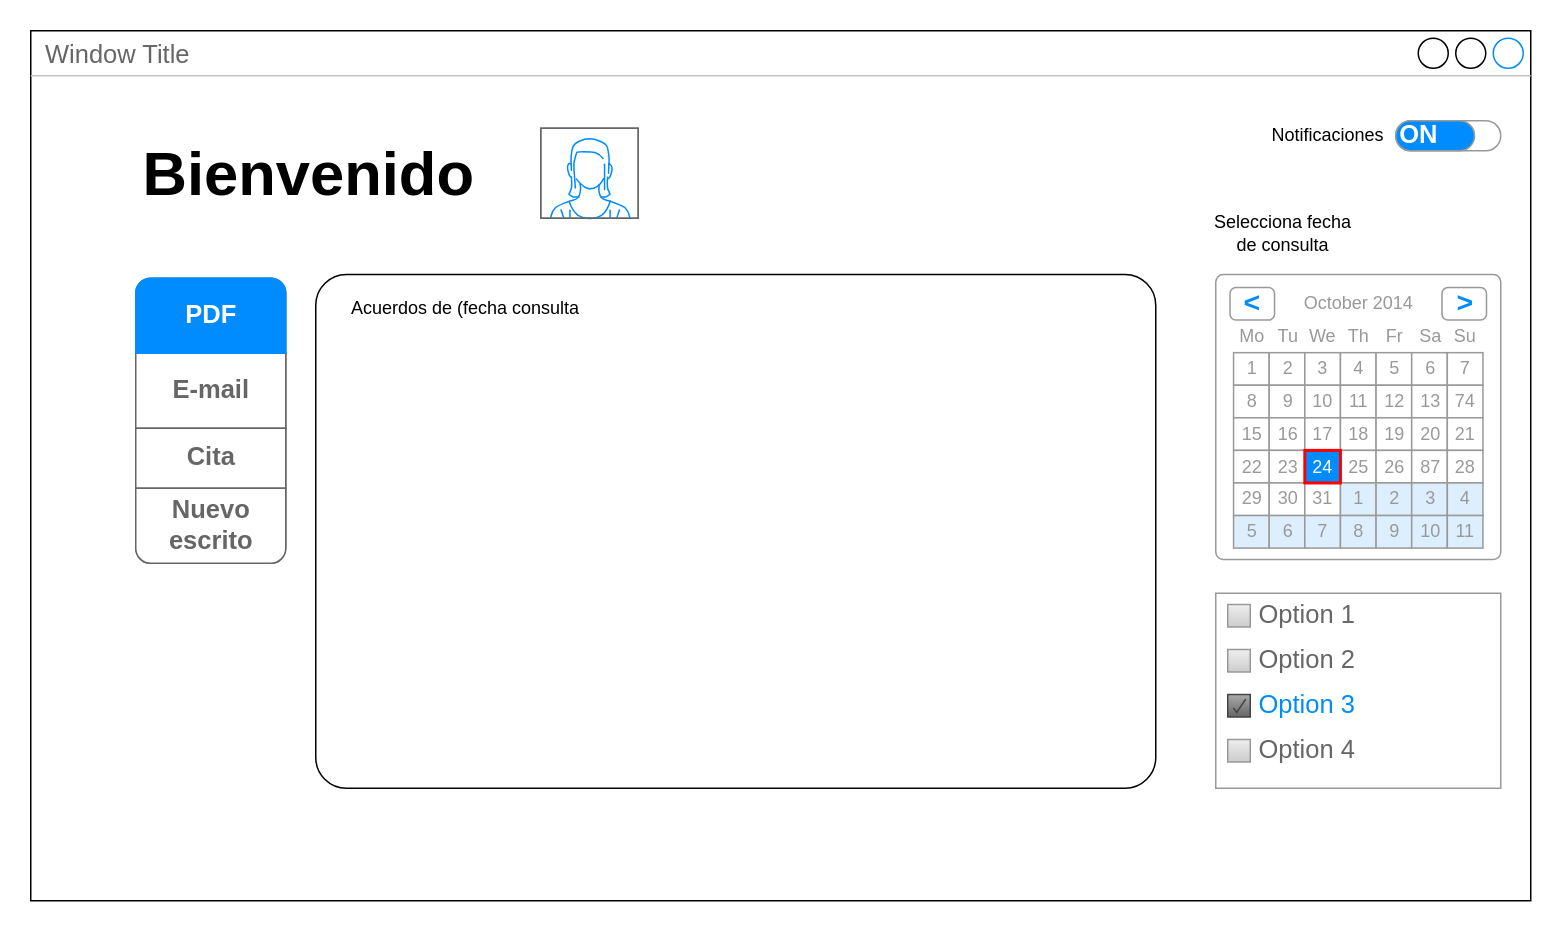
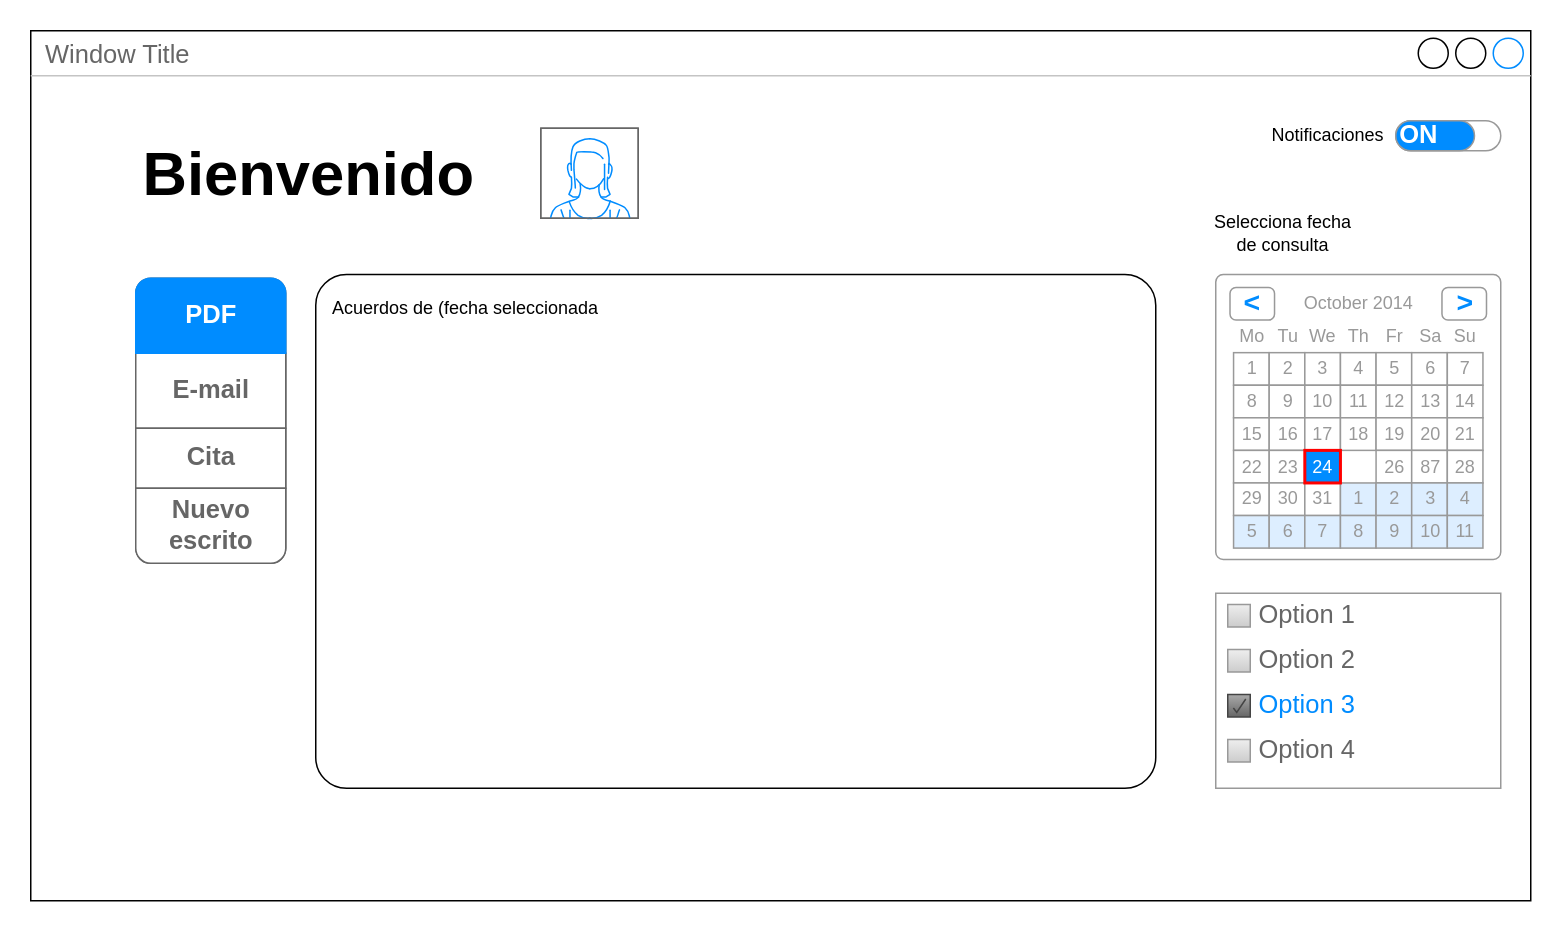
(466, 308) -> (466, 308)
(1466, 401) -> (1466, 401)
(1358, 467) -> none
